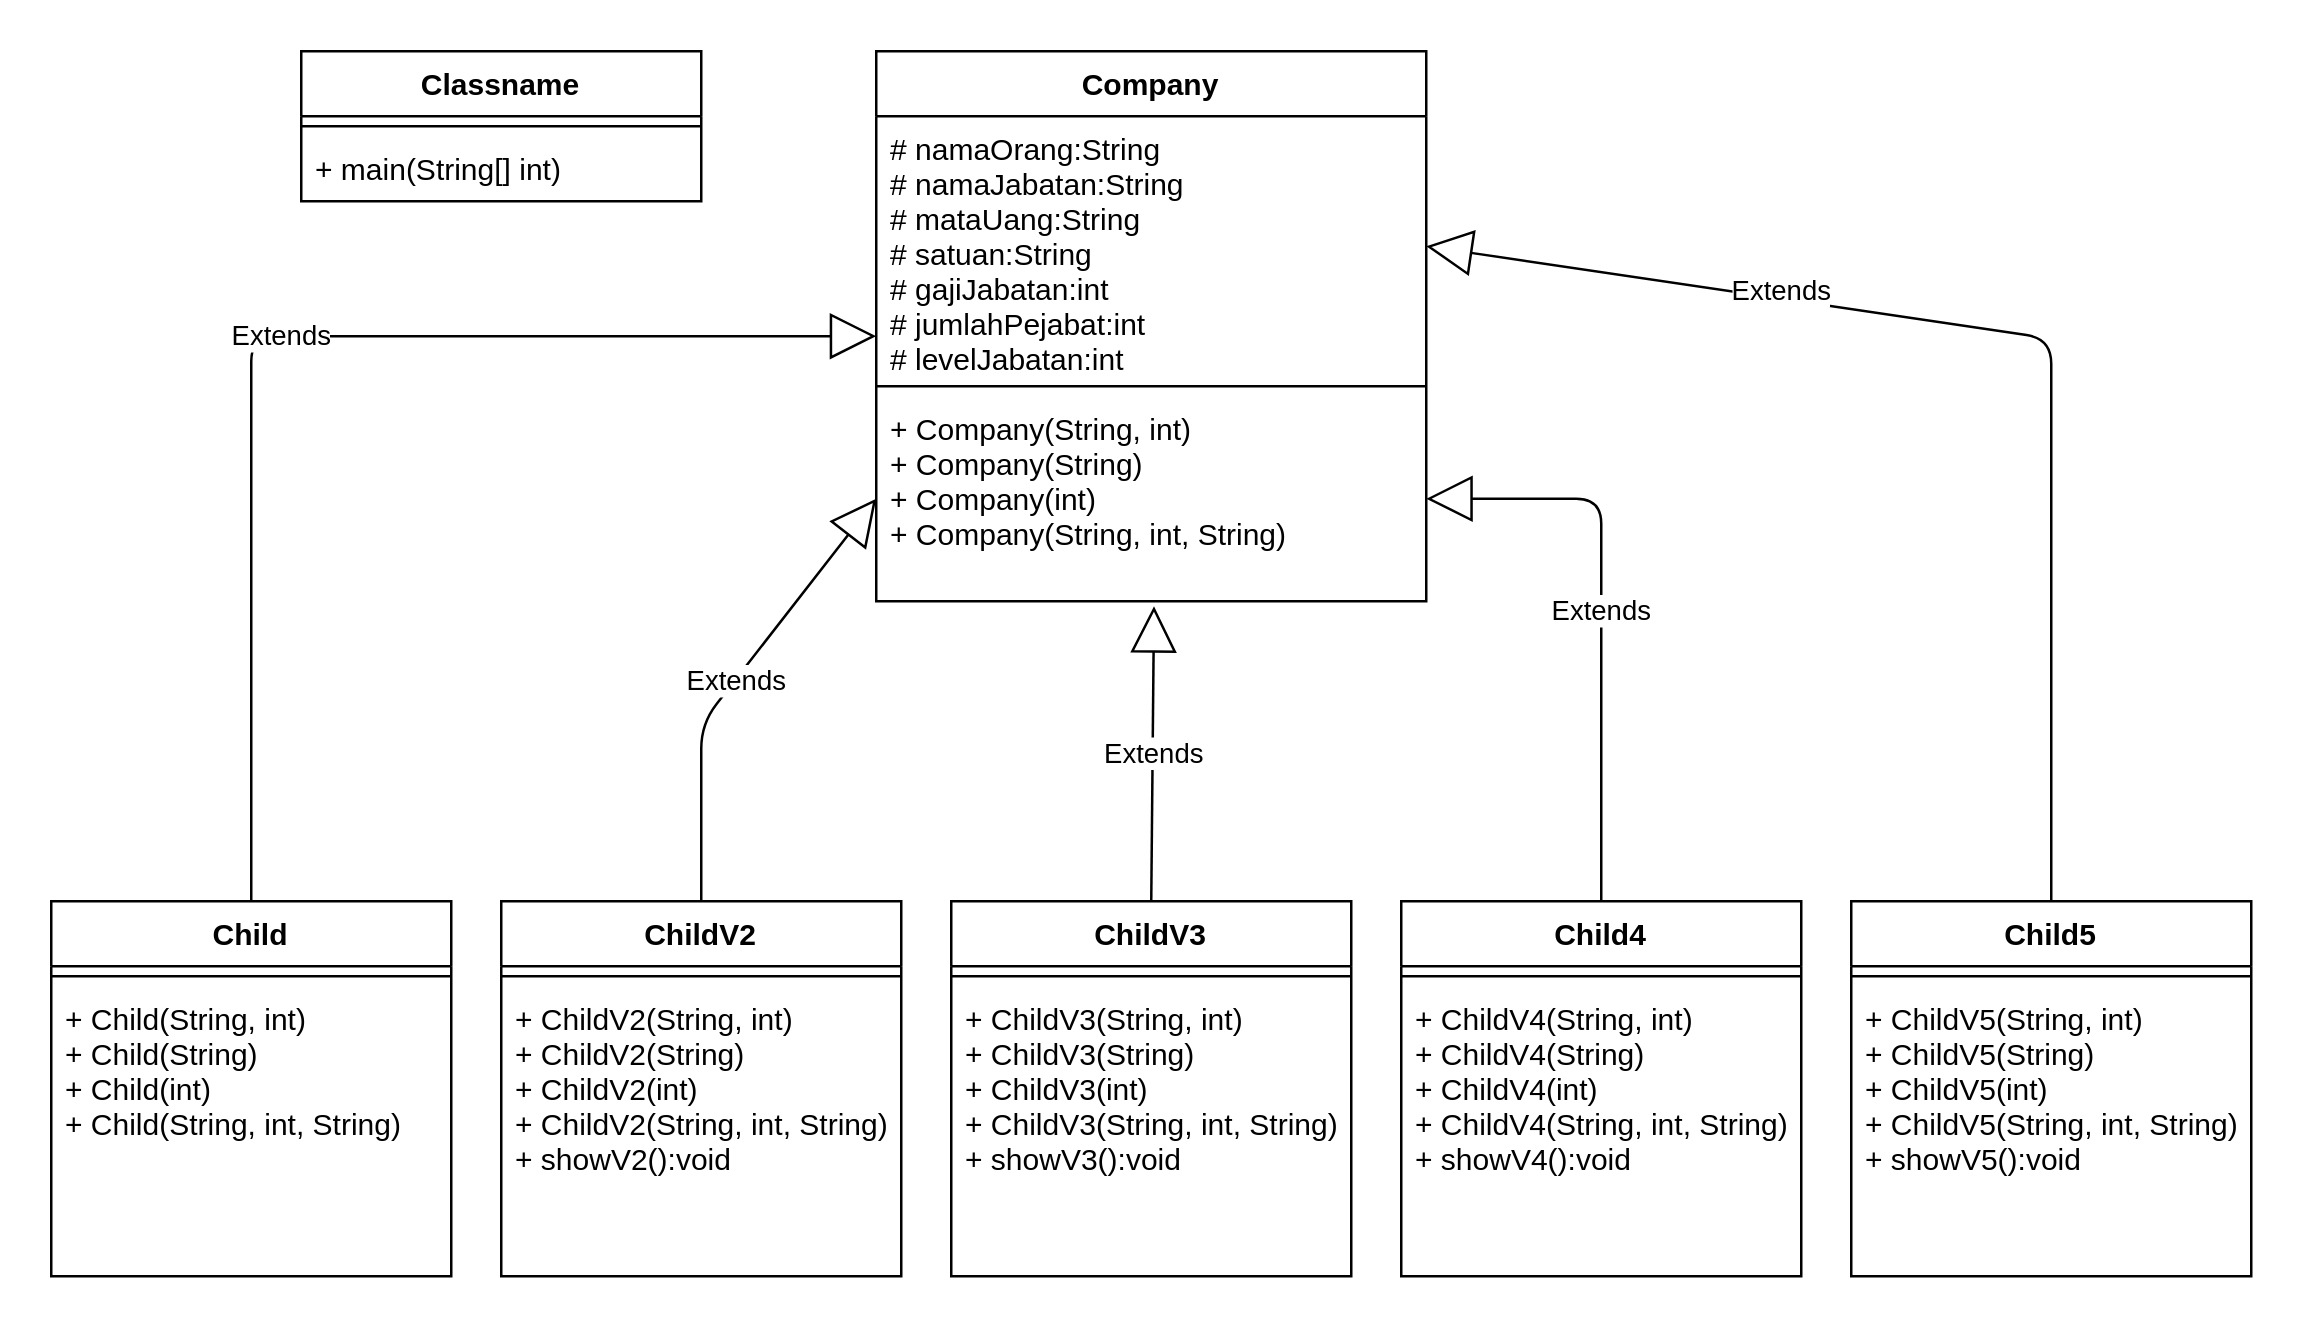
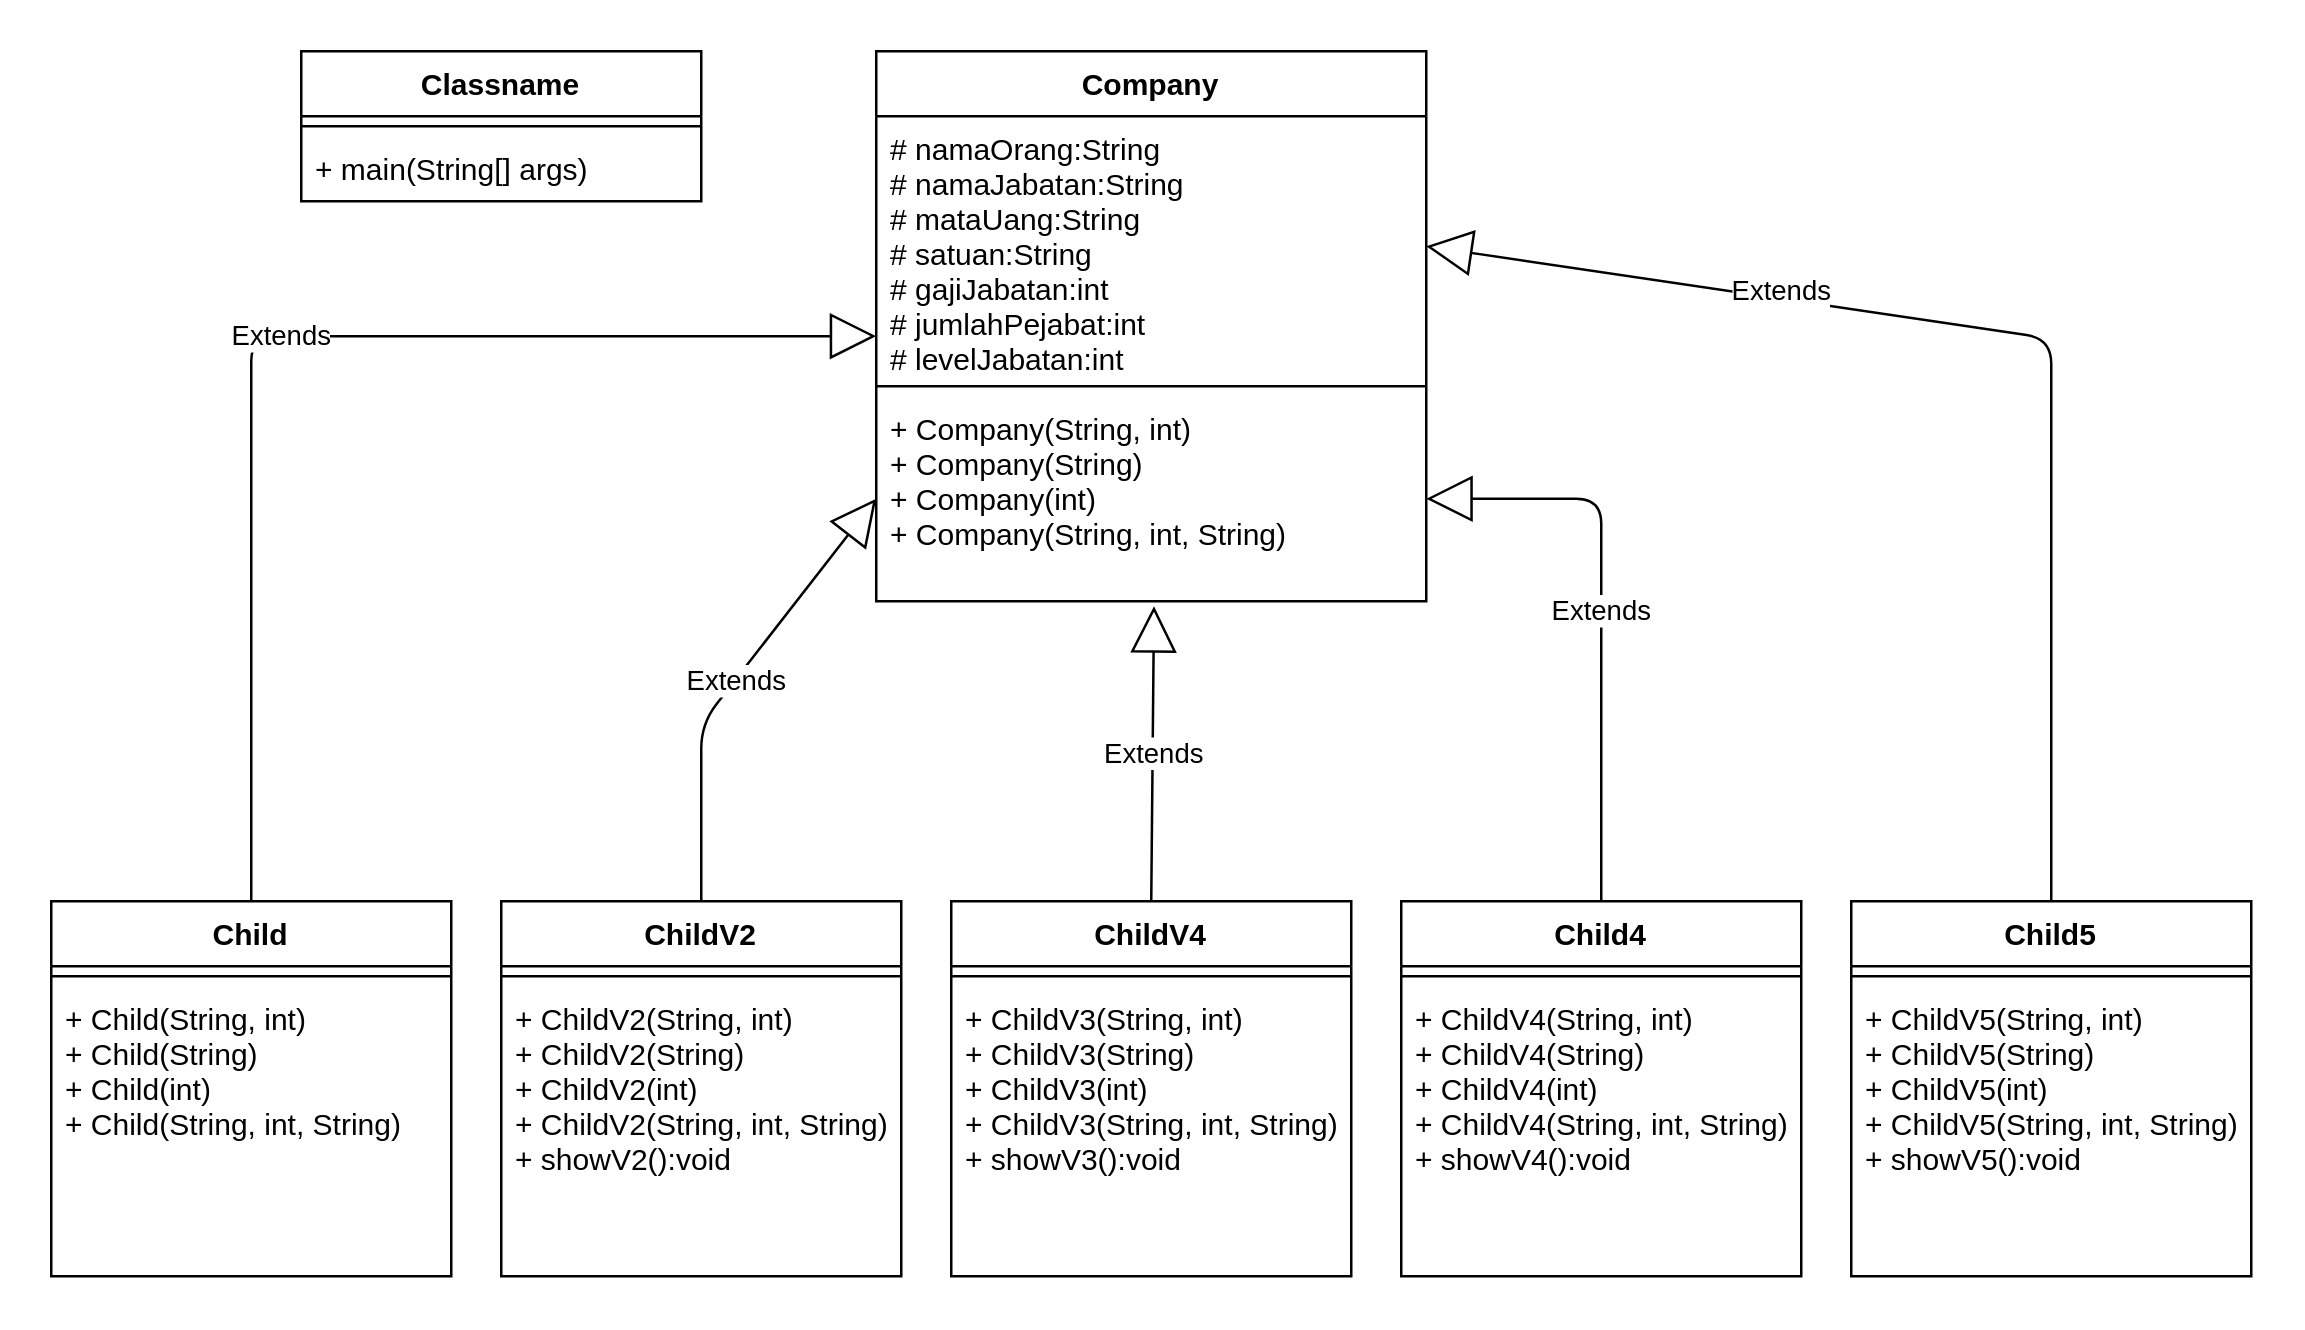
(464, 170) -> (476, 170)
(1150, 935) -> (1150, 935)
